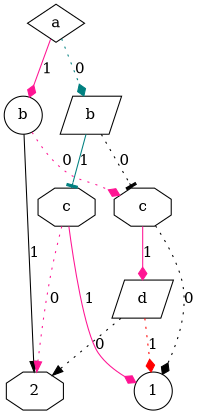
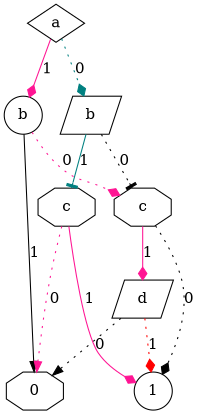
(35, 391) -> (35, 391)
